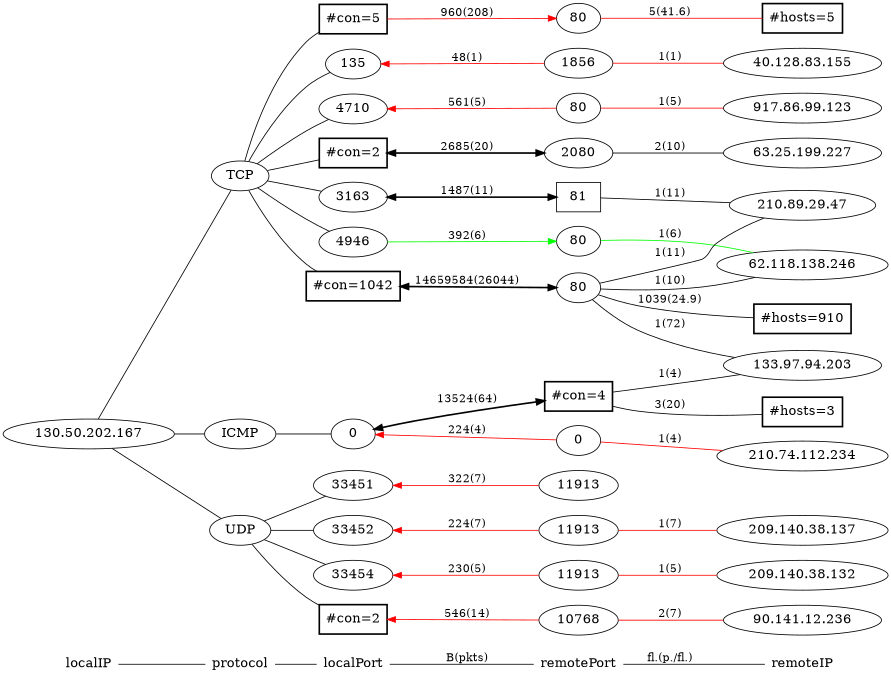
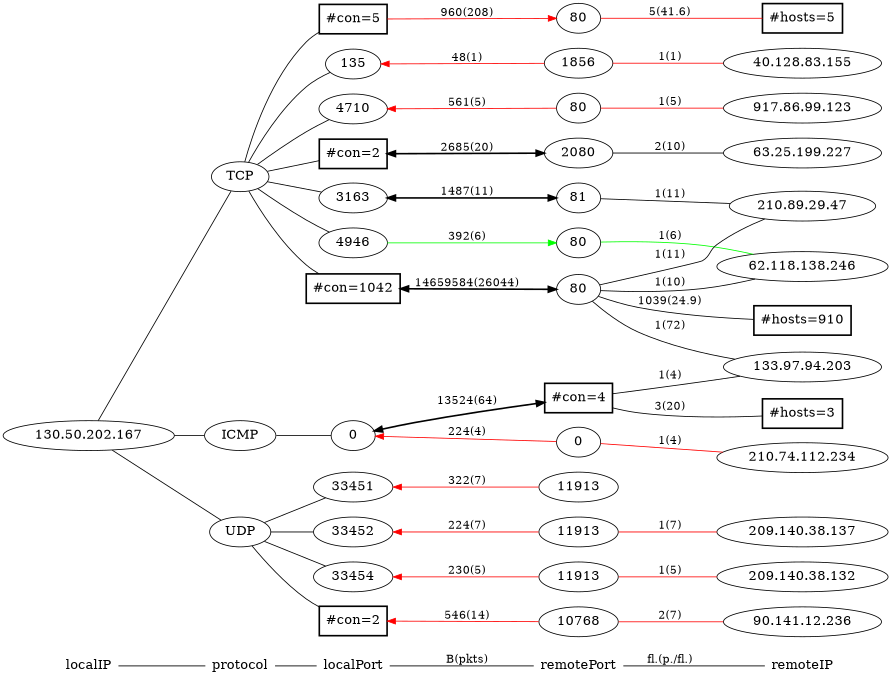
(579, 197) -> (579, 198)
